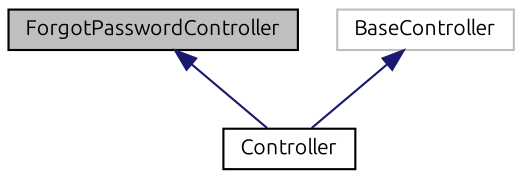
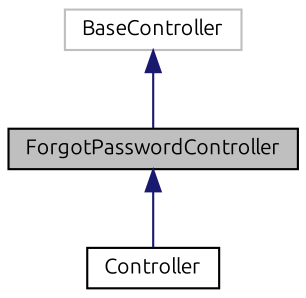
(349, 96) -> (153, 100)
